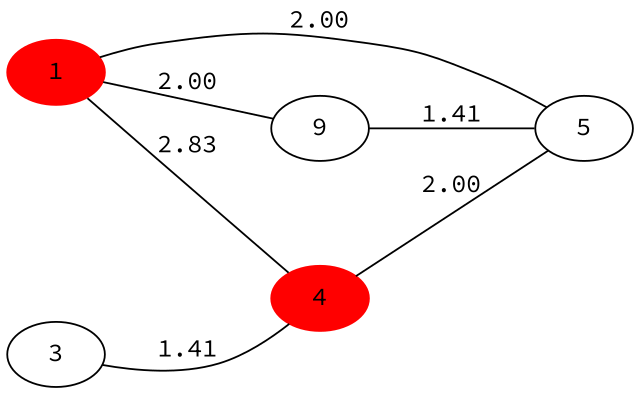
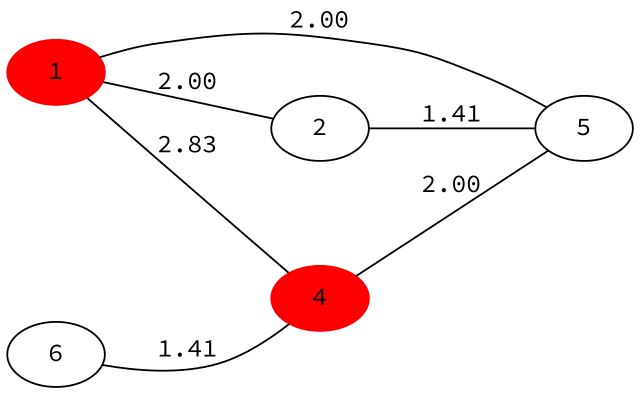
(320, 128) -> (320, 128)
(56, 354) -> (56, 354)
